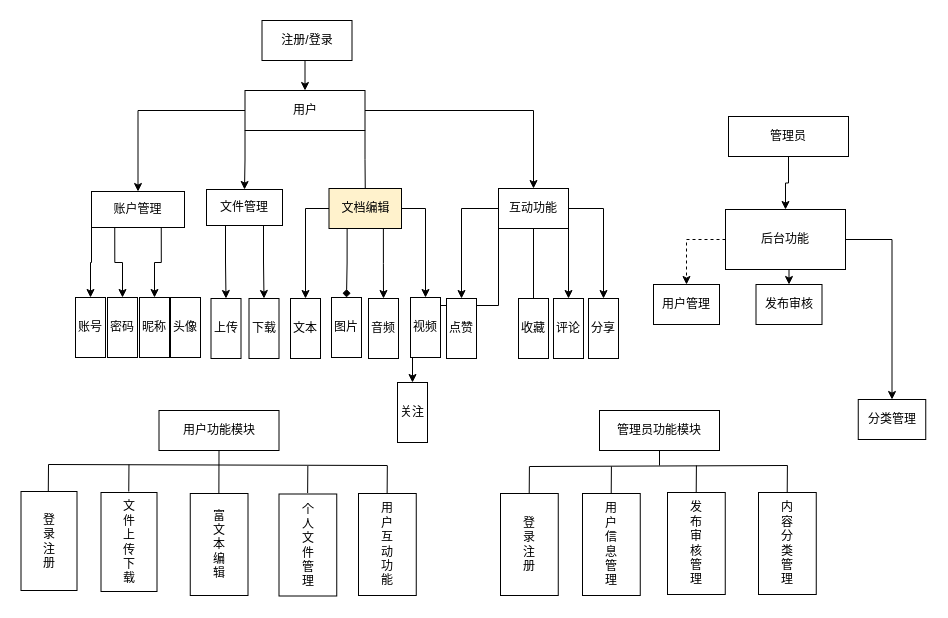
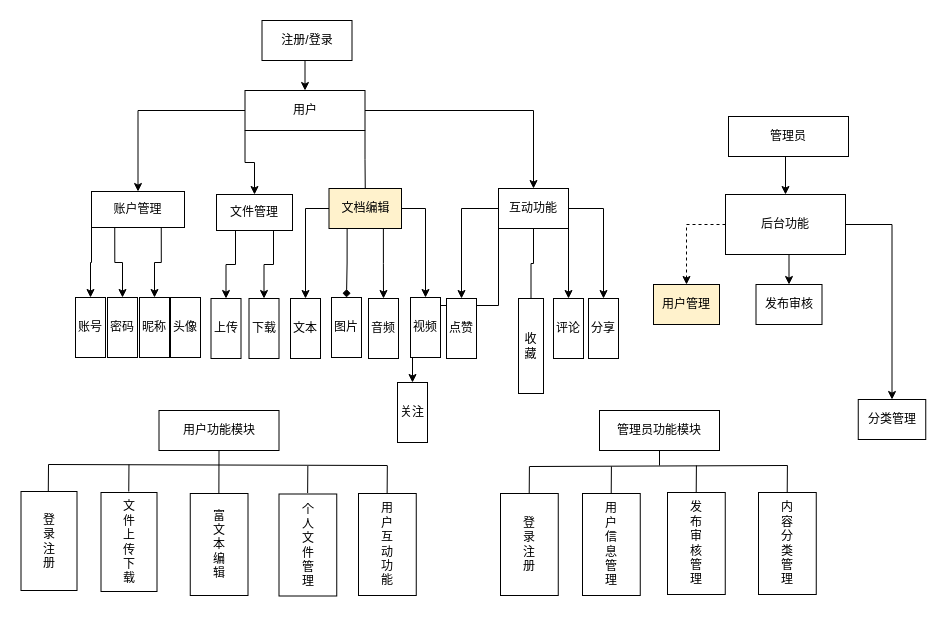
(245, 208) -> (255, 213)
(786, 240) -> (786, 225)
(687, 305) -> (687, 305)
(534, 329) -> (531, 346)
